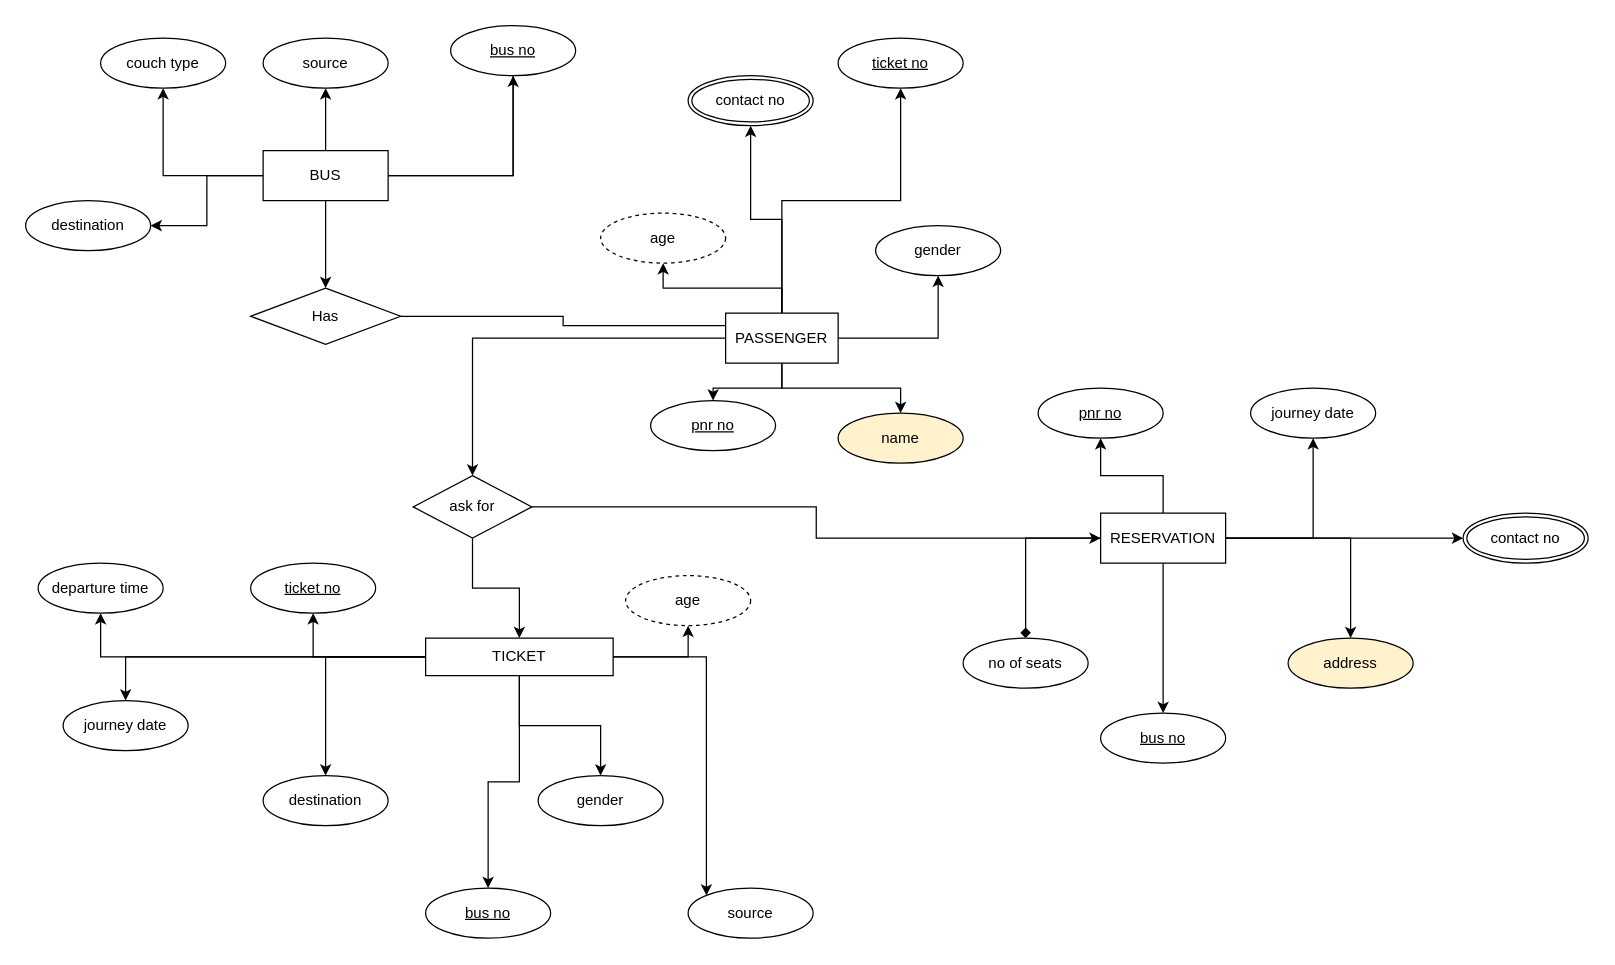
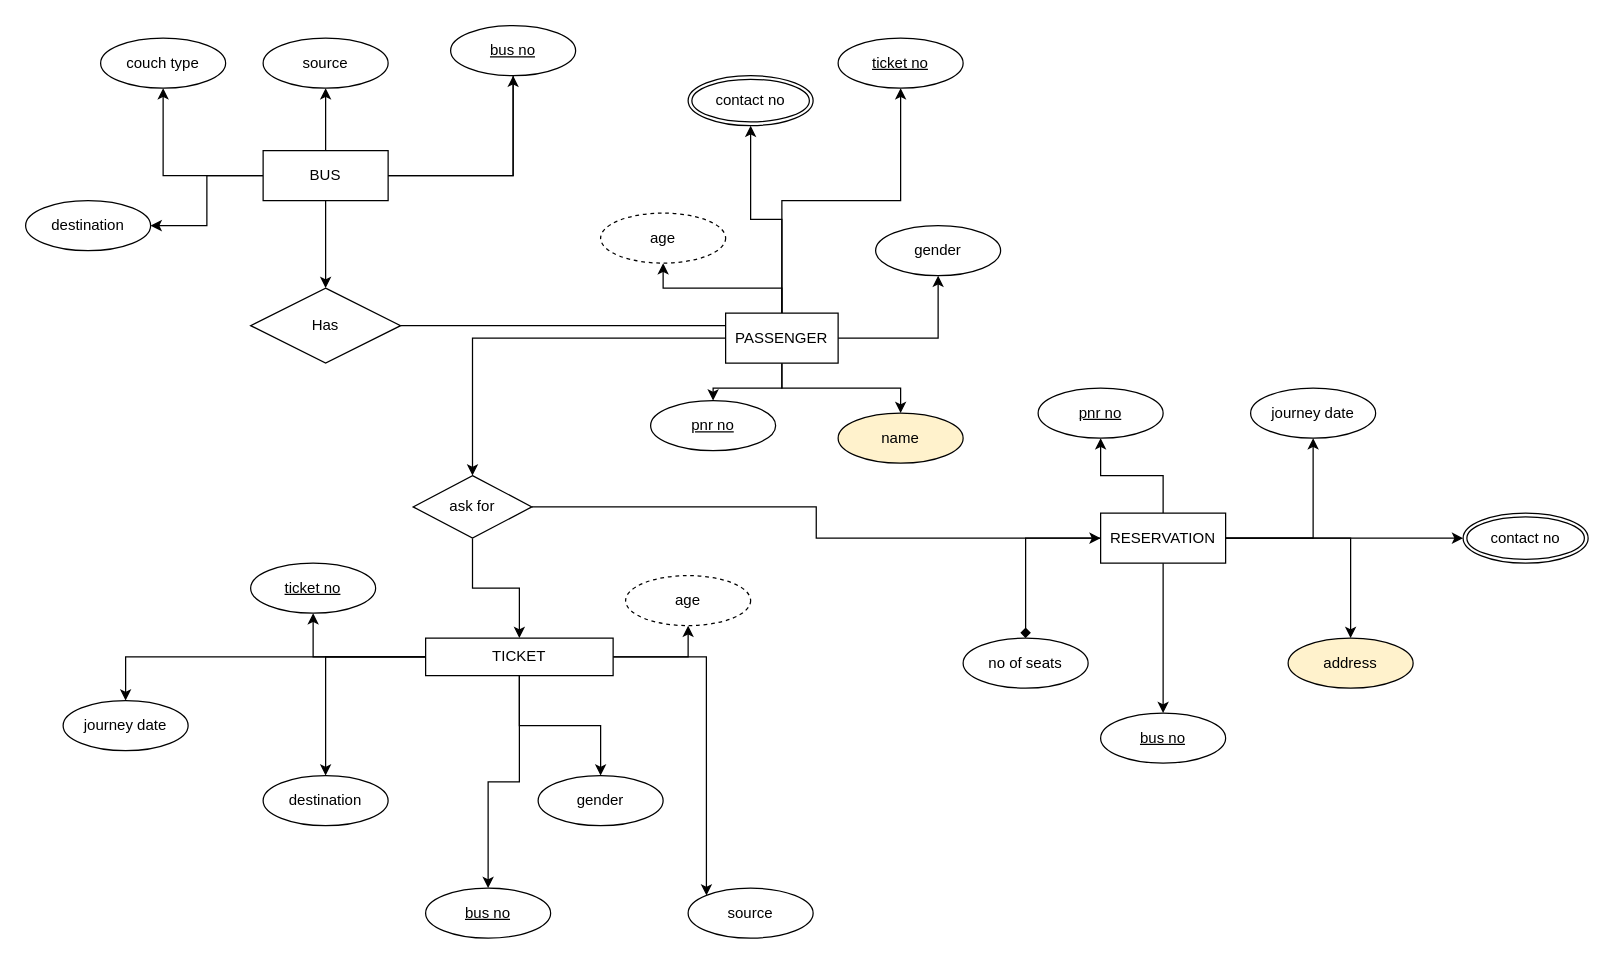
(326, 316) -> (326, 326)
(101, 588) -> none
(101, 651) -> none
